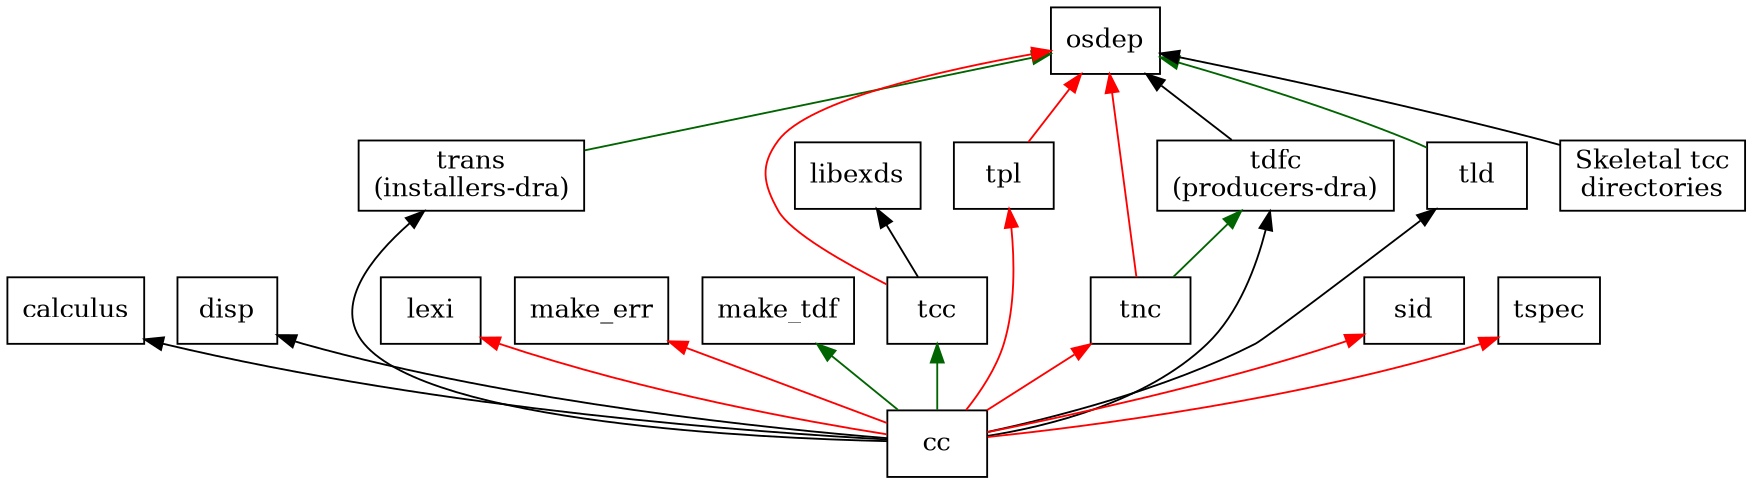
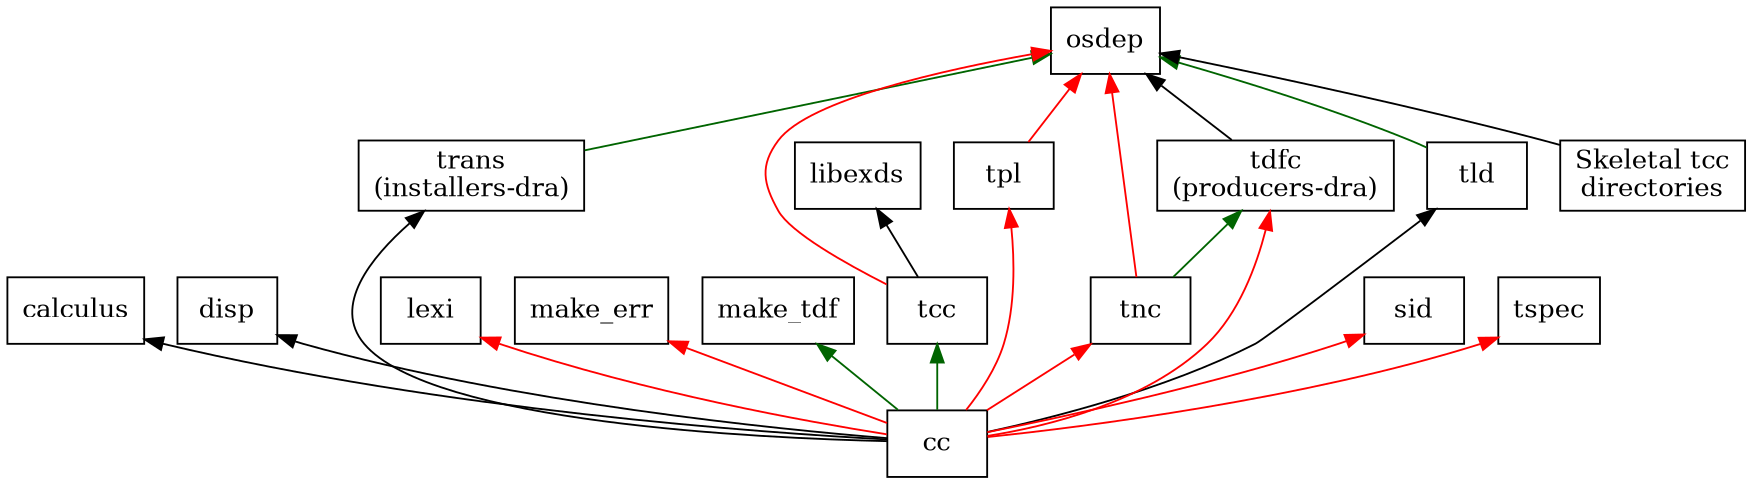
(1186, 362) -> (1186, 362)
